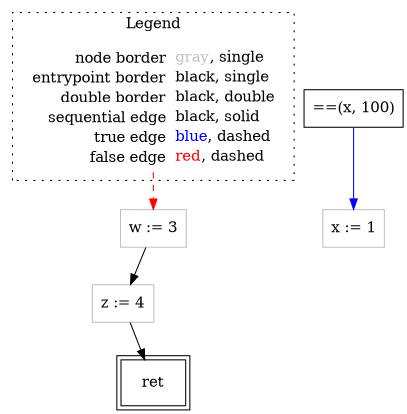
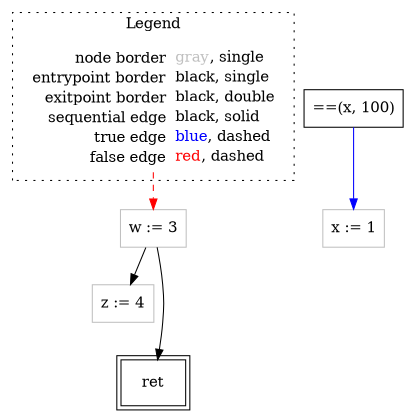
(116, 98) -> (108, 98)
(135, 336) -> (164, 298)
